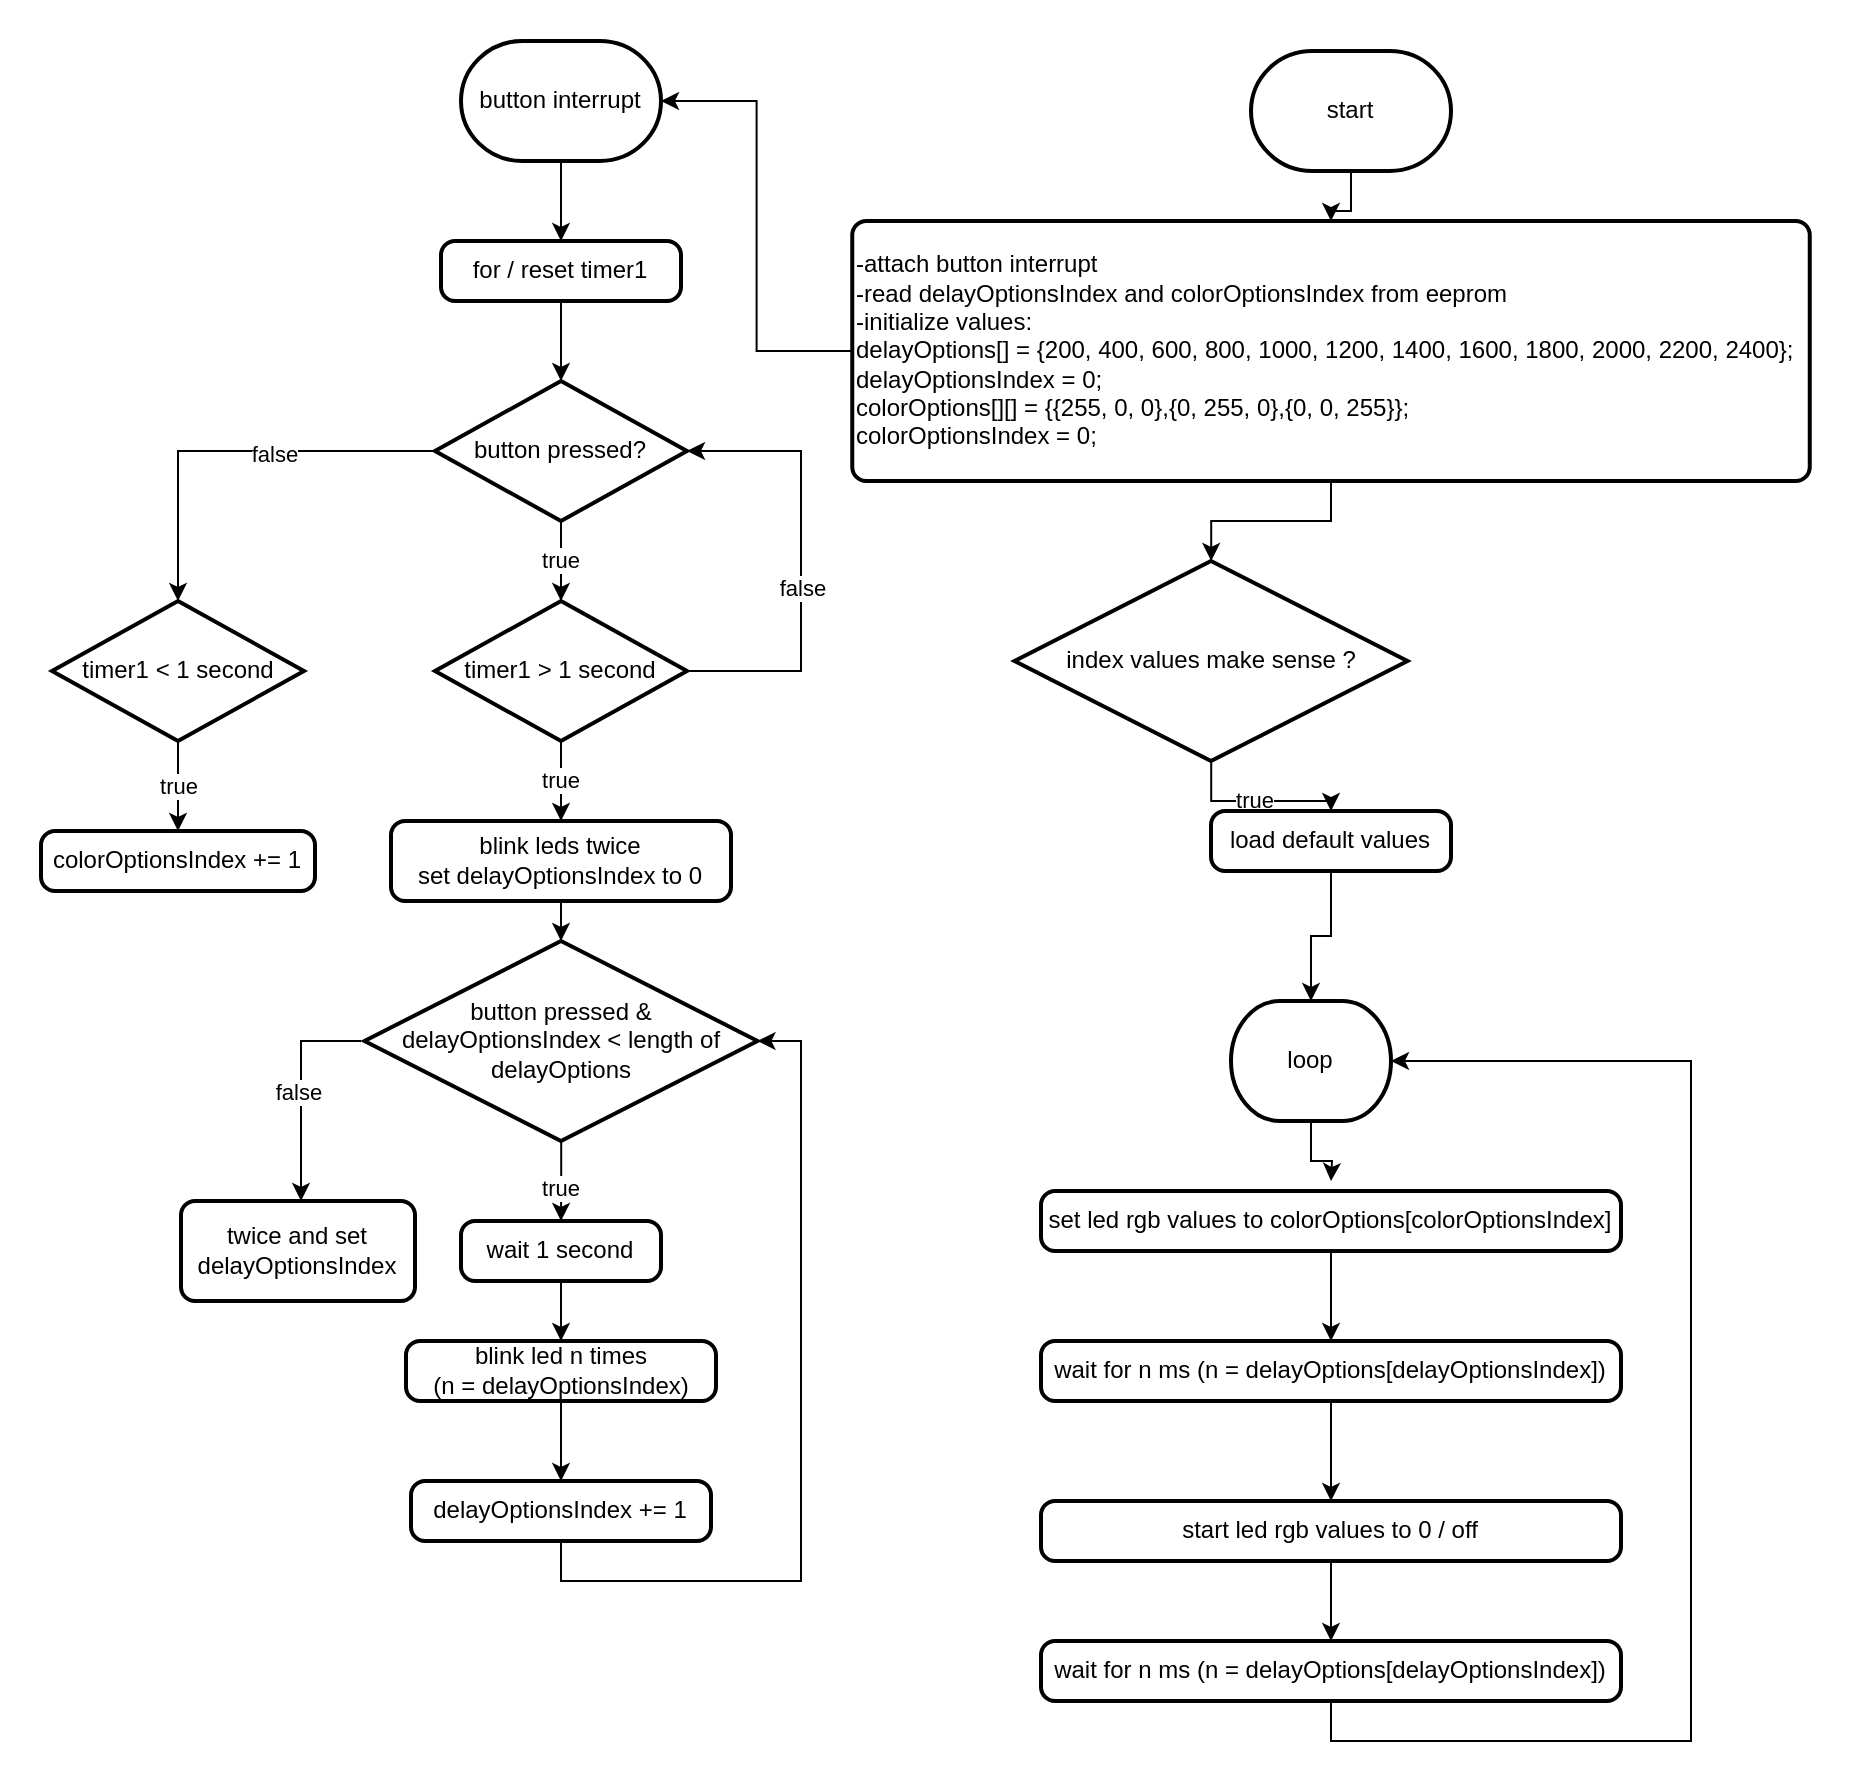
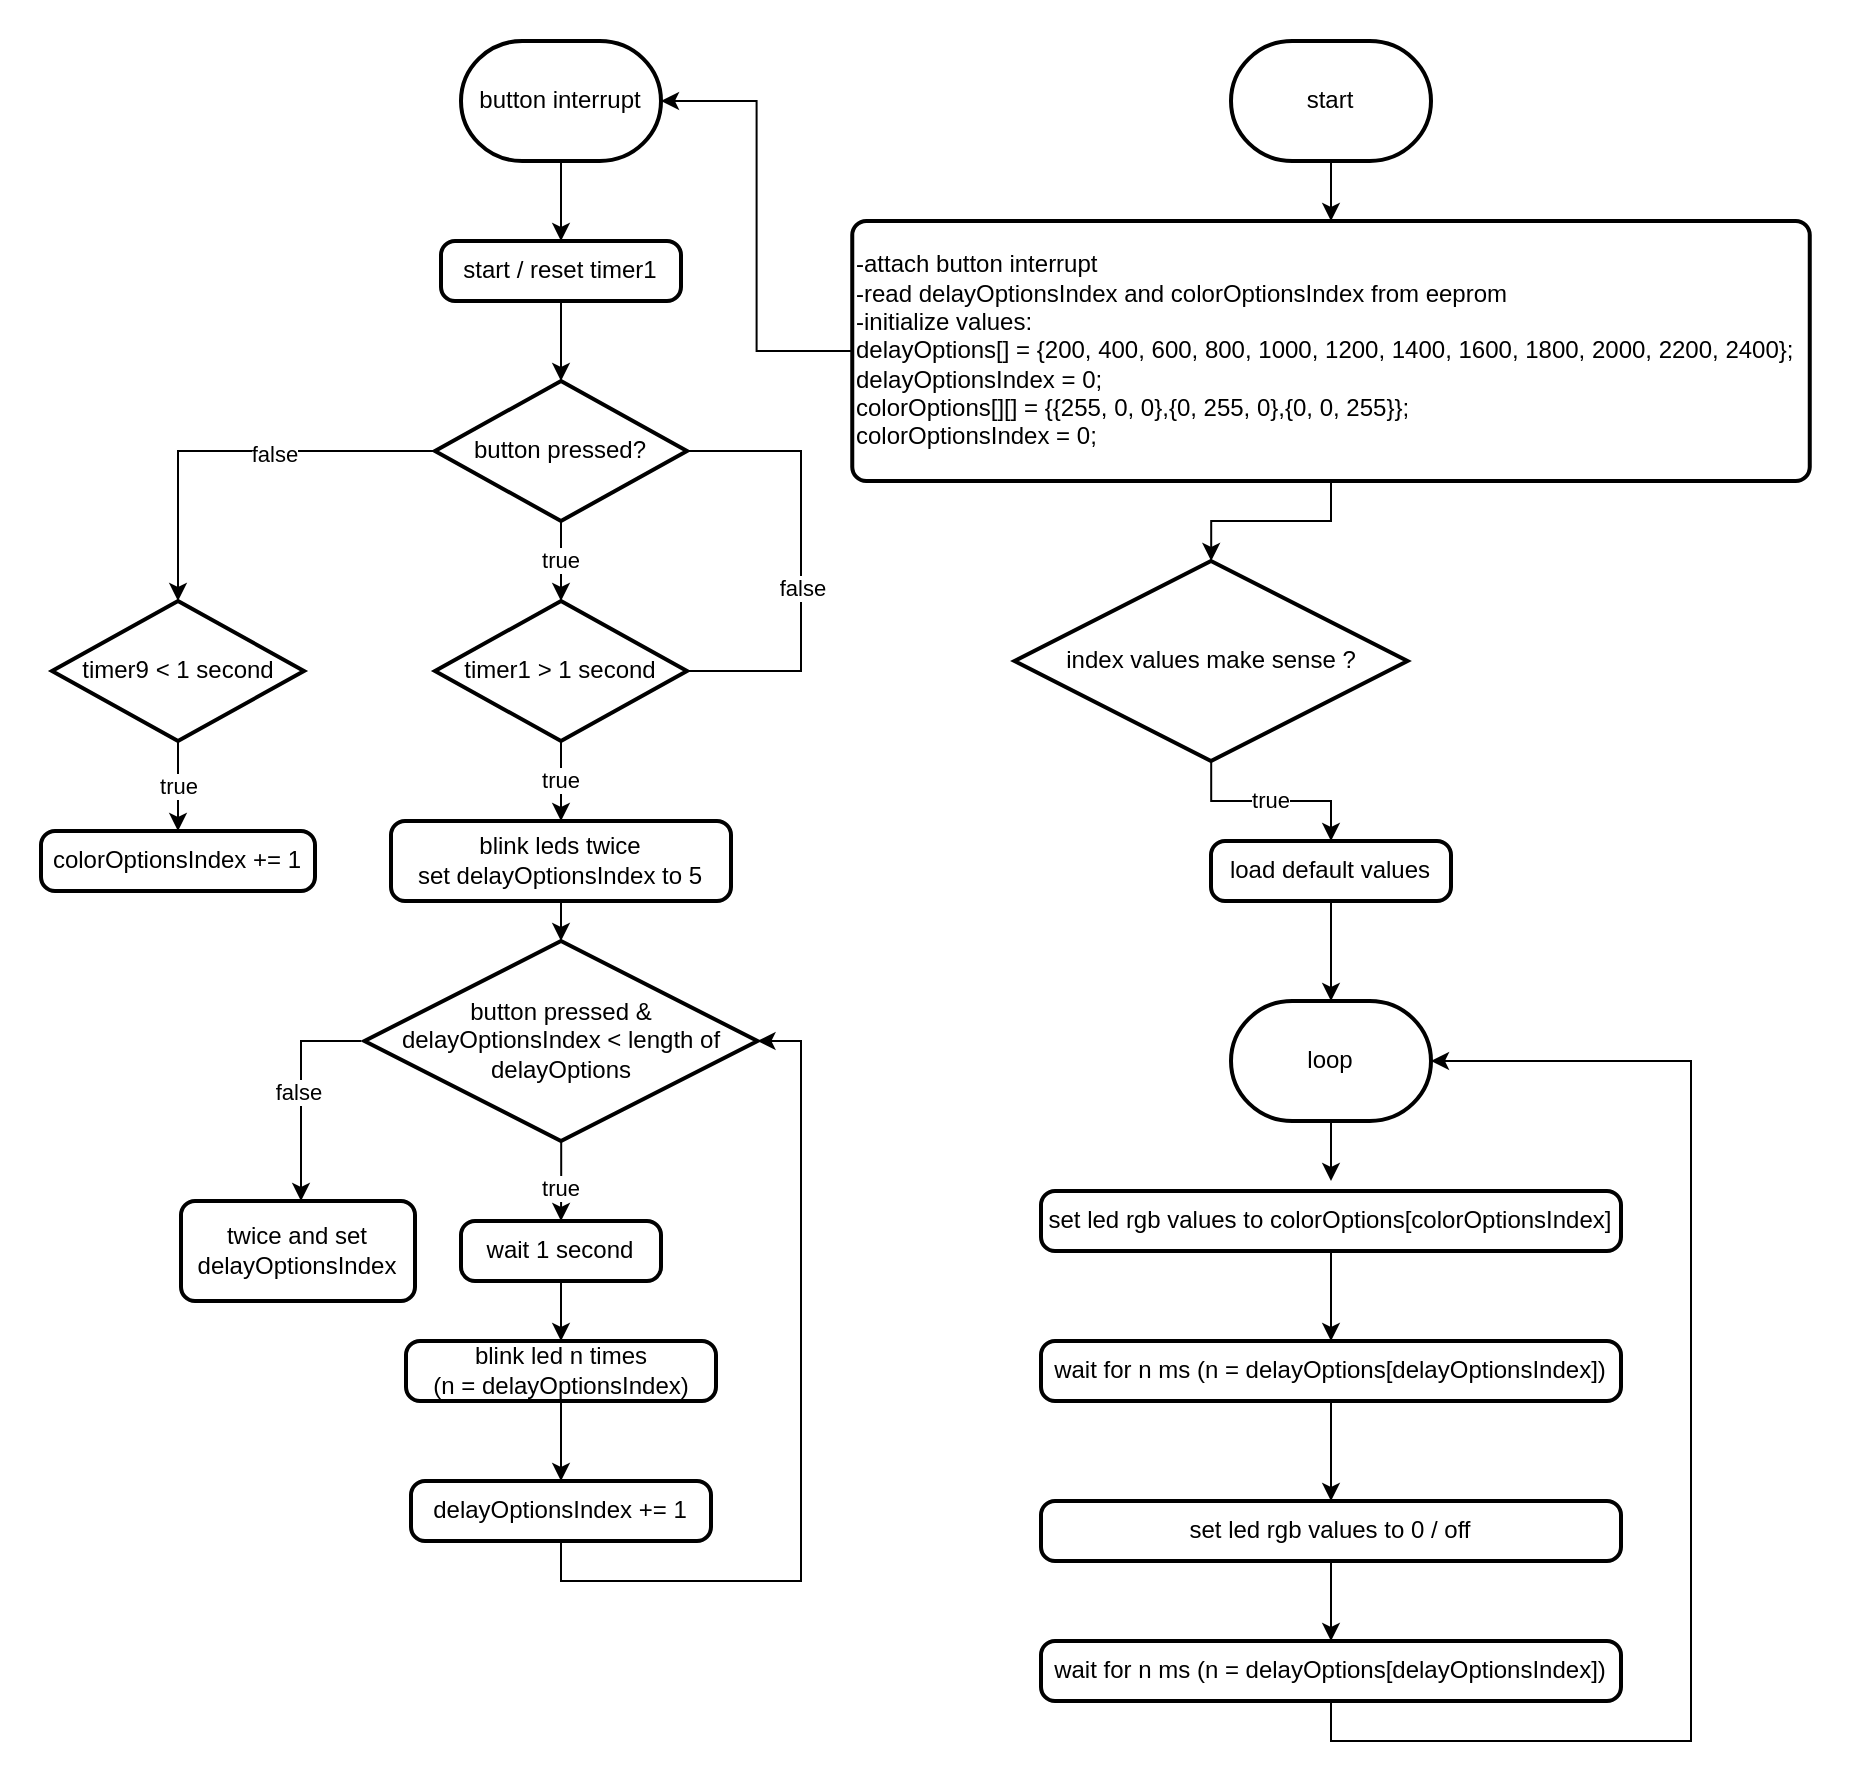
(1351, 111) -> (1331, 101)
(561, 271) -> (561, 271)
(702, 451) -> (696, 451)
(179, 671) -> (179, 671)
(1331, 841) -> (1331, 871)
(561, 861) -> (561, 861)
(1311, 1061) -> (1331, 1061)
(1331, 1531) -> (1331, 1531)
